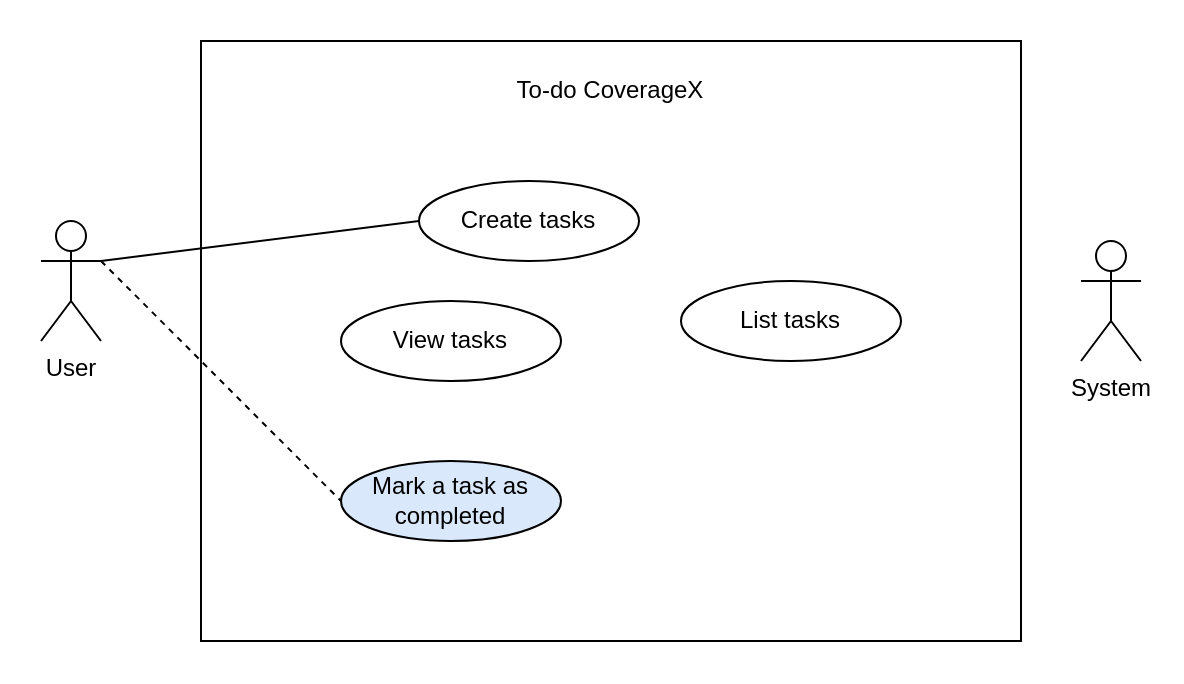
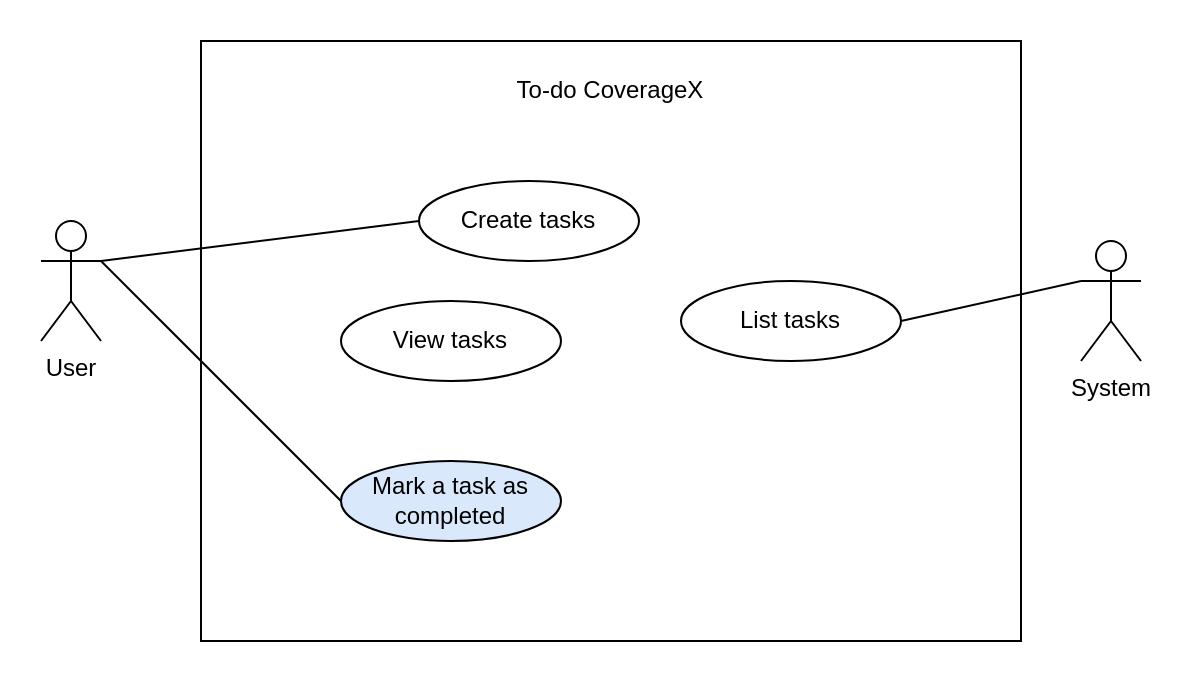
none -> (990, 301)
(221, 381) -> (221, 381)
